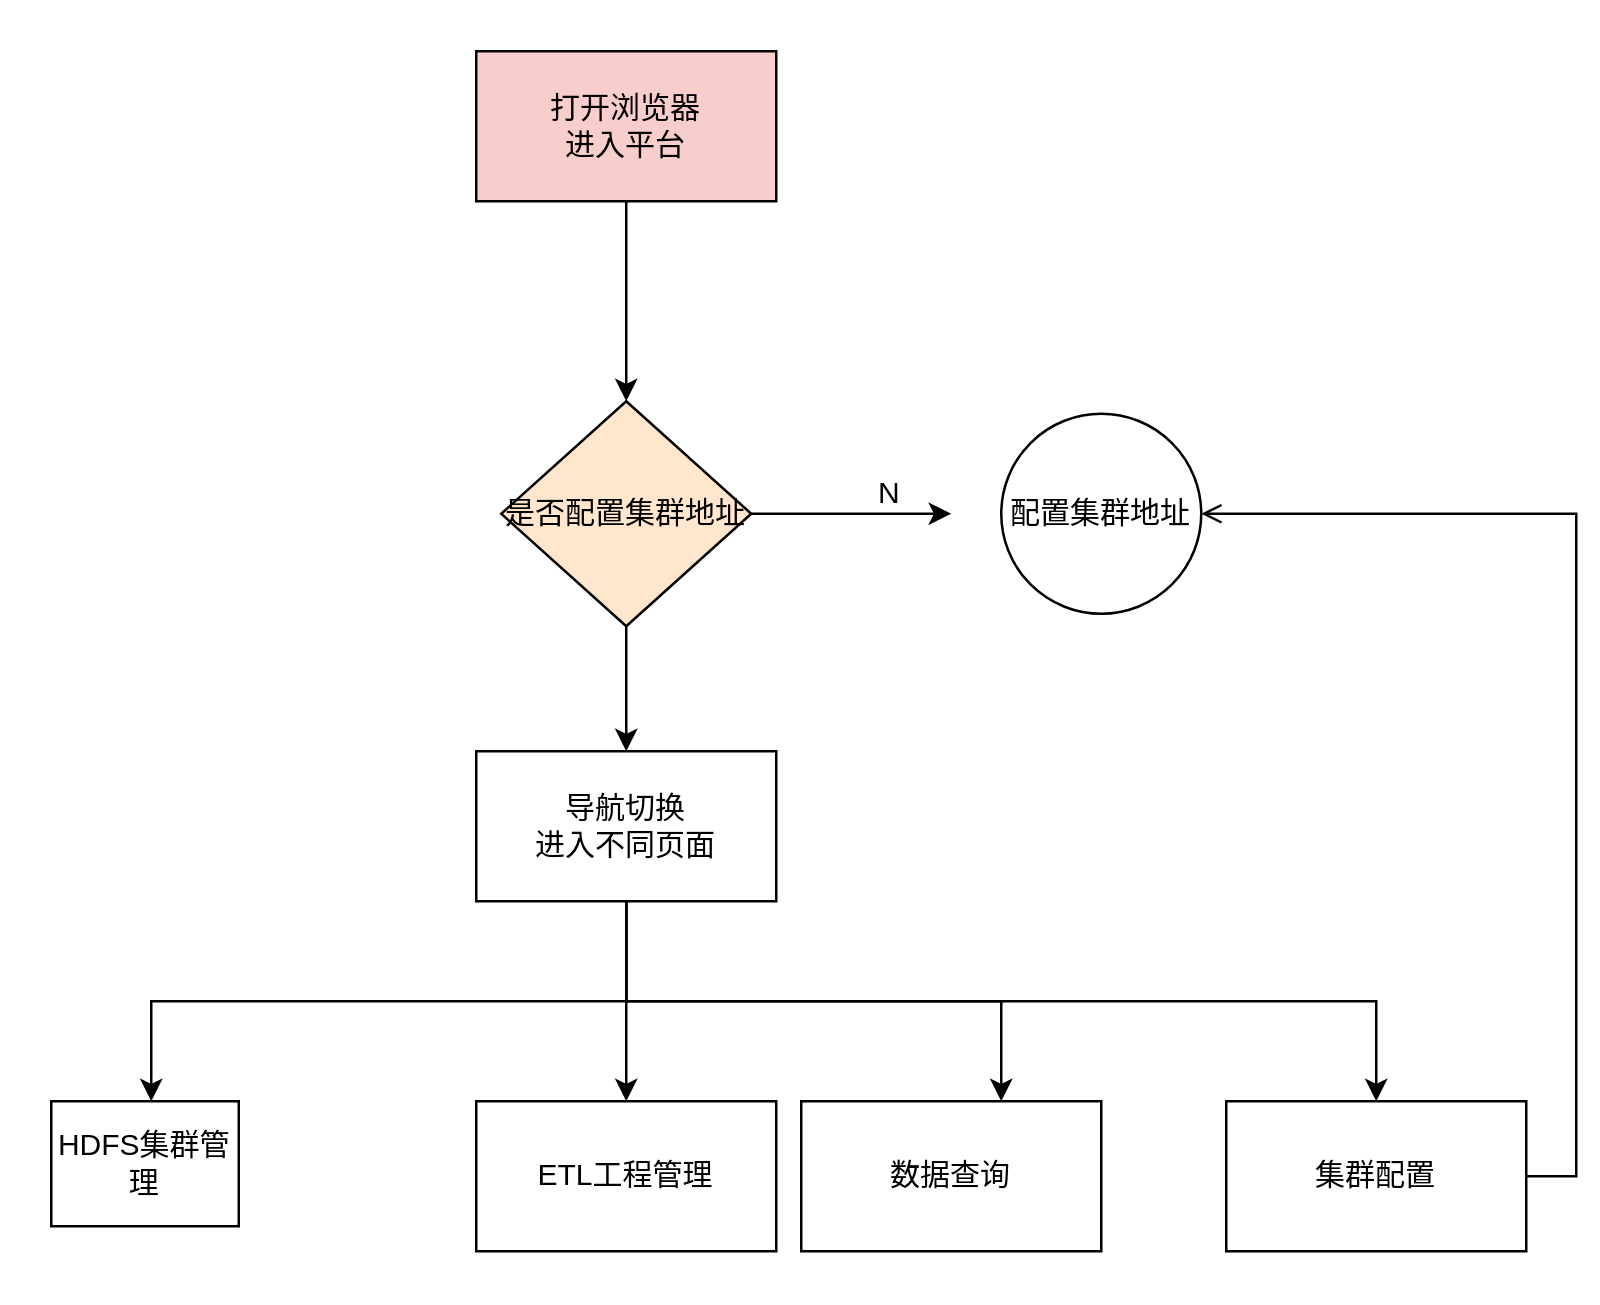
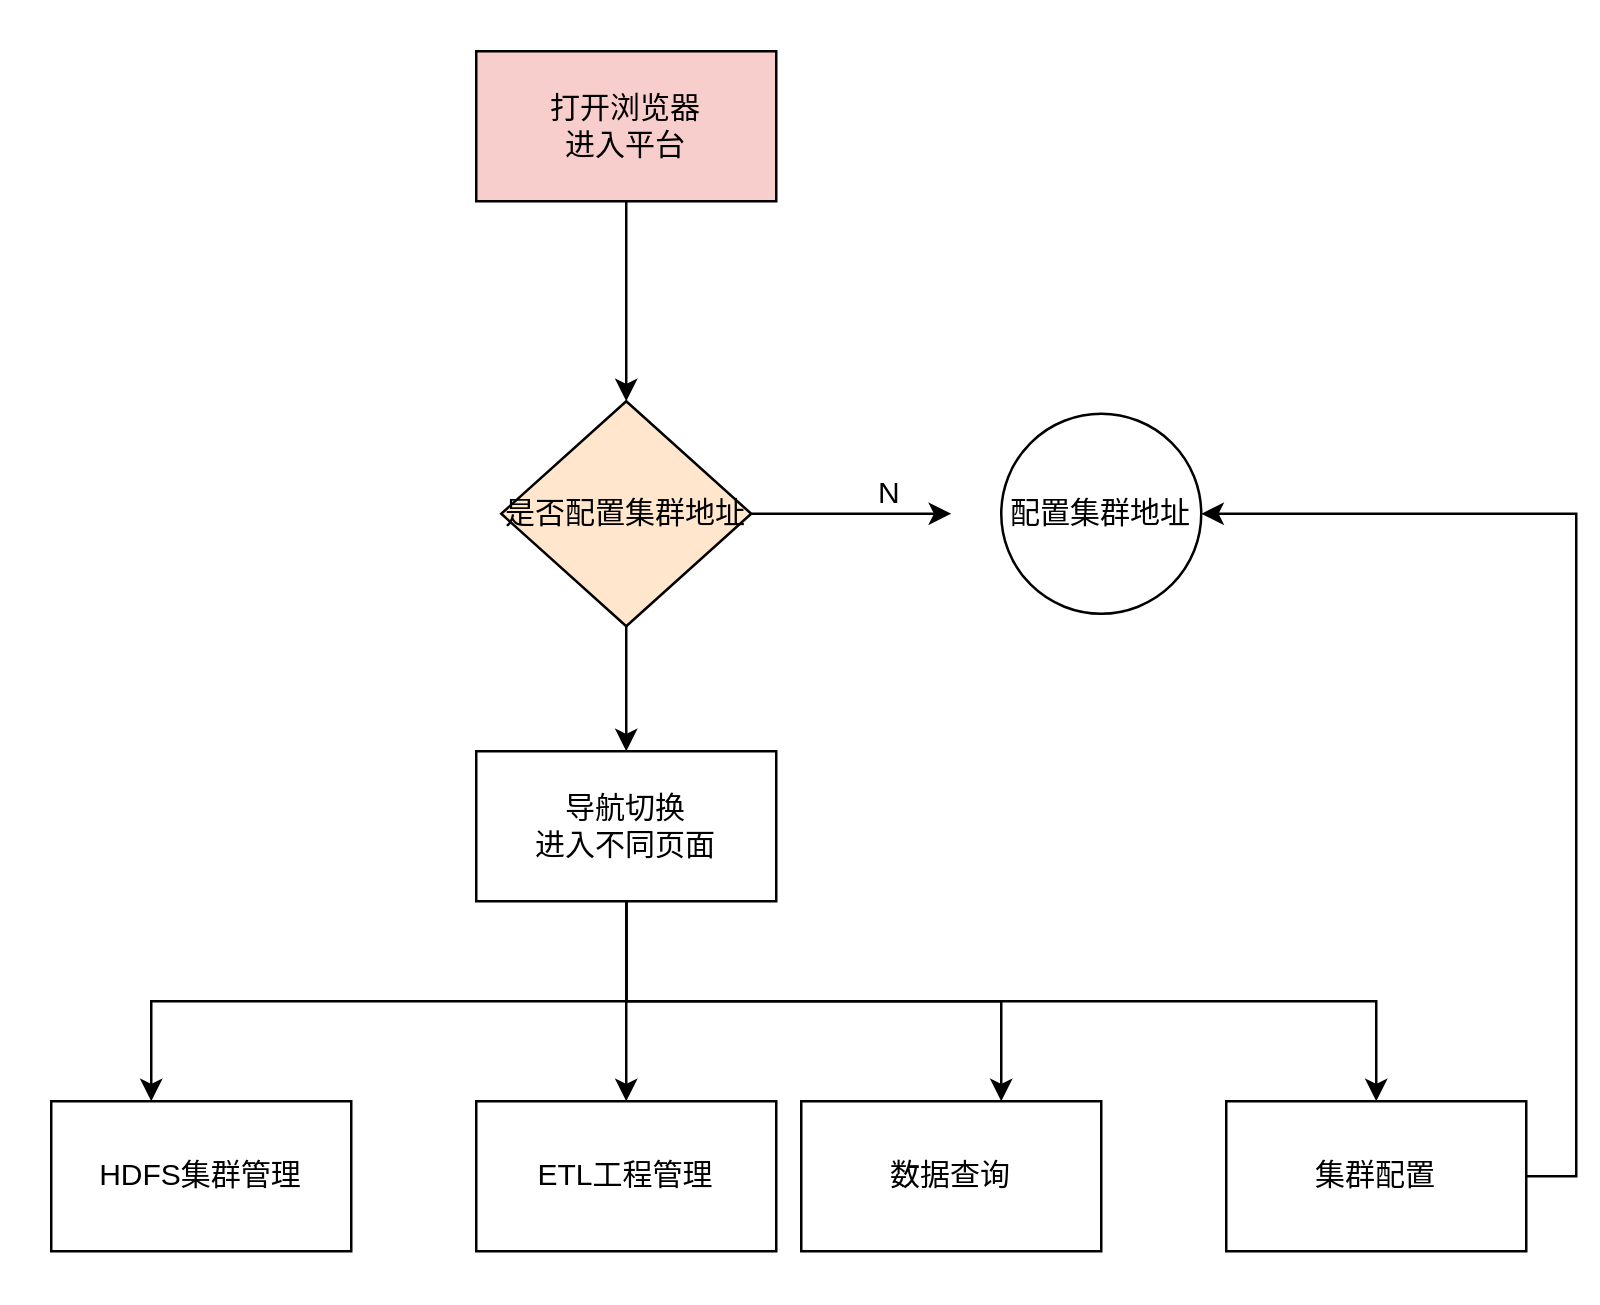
(1215, 514) -> (1219, 514)
(145, 1164) -> (201, 1176)
